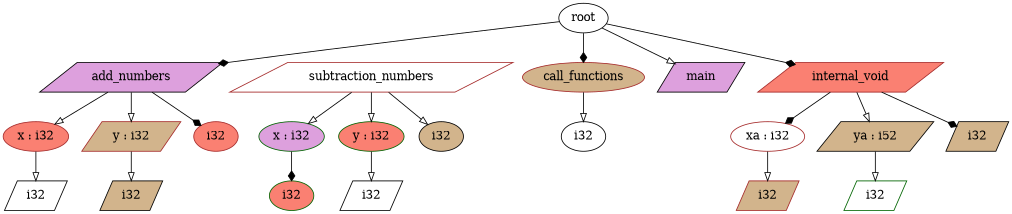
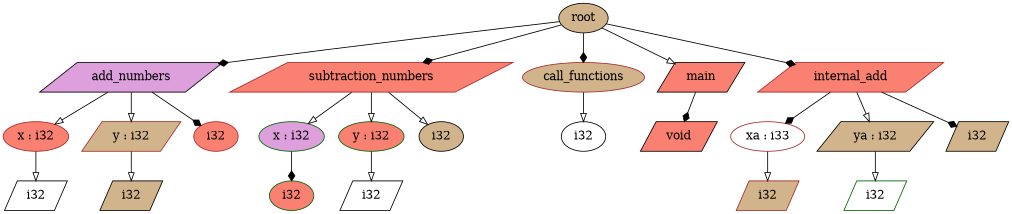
(583, 18) -> (583, 18)
none -> (497, 42)
(371, 77) -> (371, 77)
(701, 77) -> (701, 77)
(851, 77) -> (851, 77)
none -> (679, 136)
(768, 136) -> (768, 136)
(875, 136) -> (875, 136)
